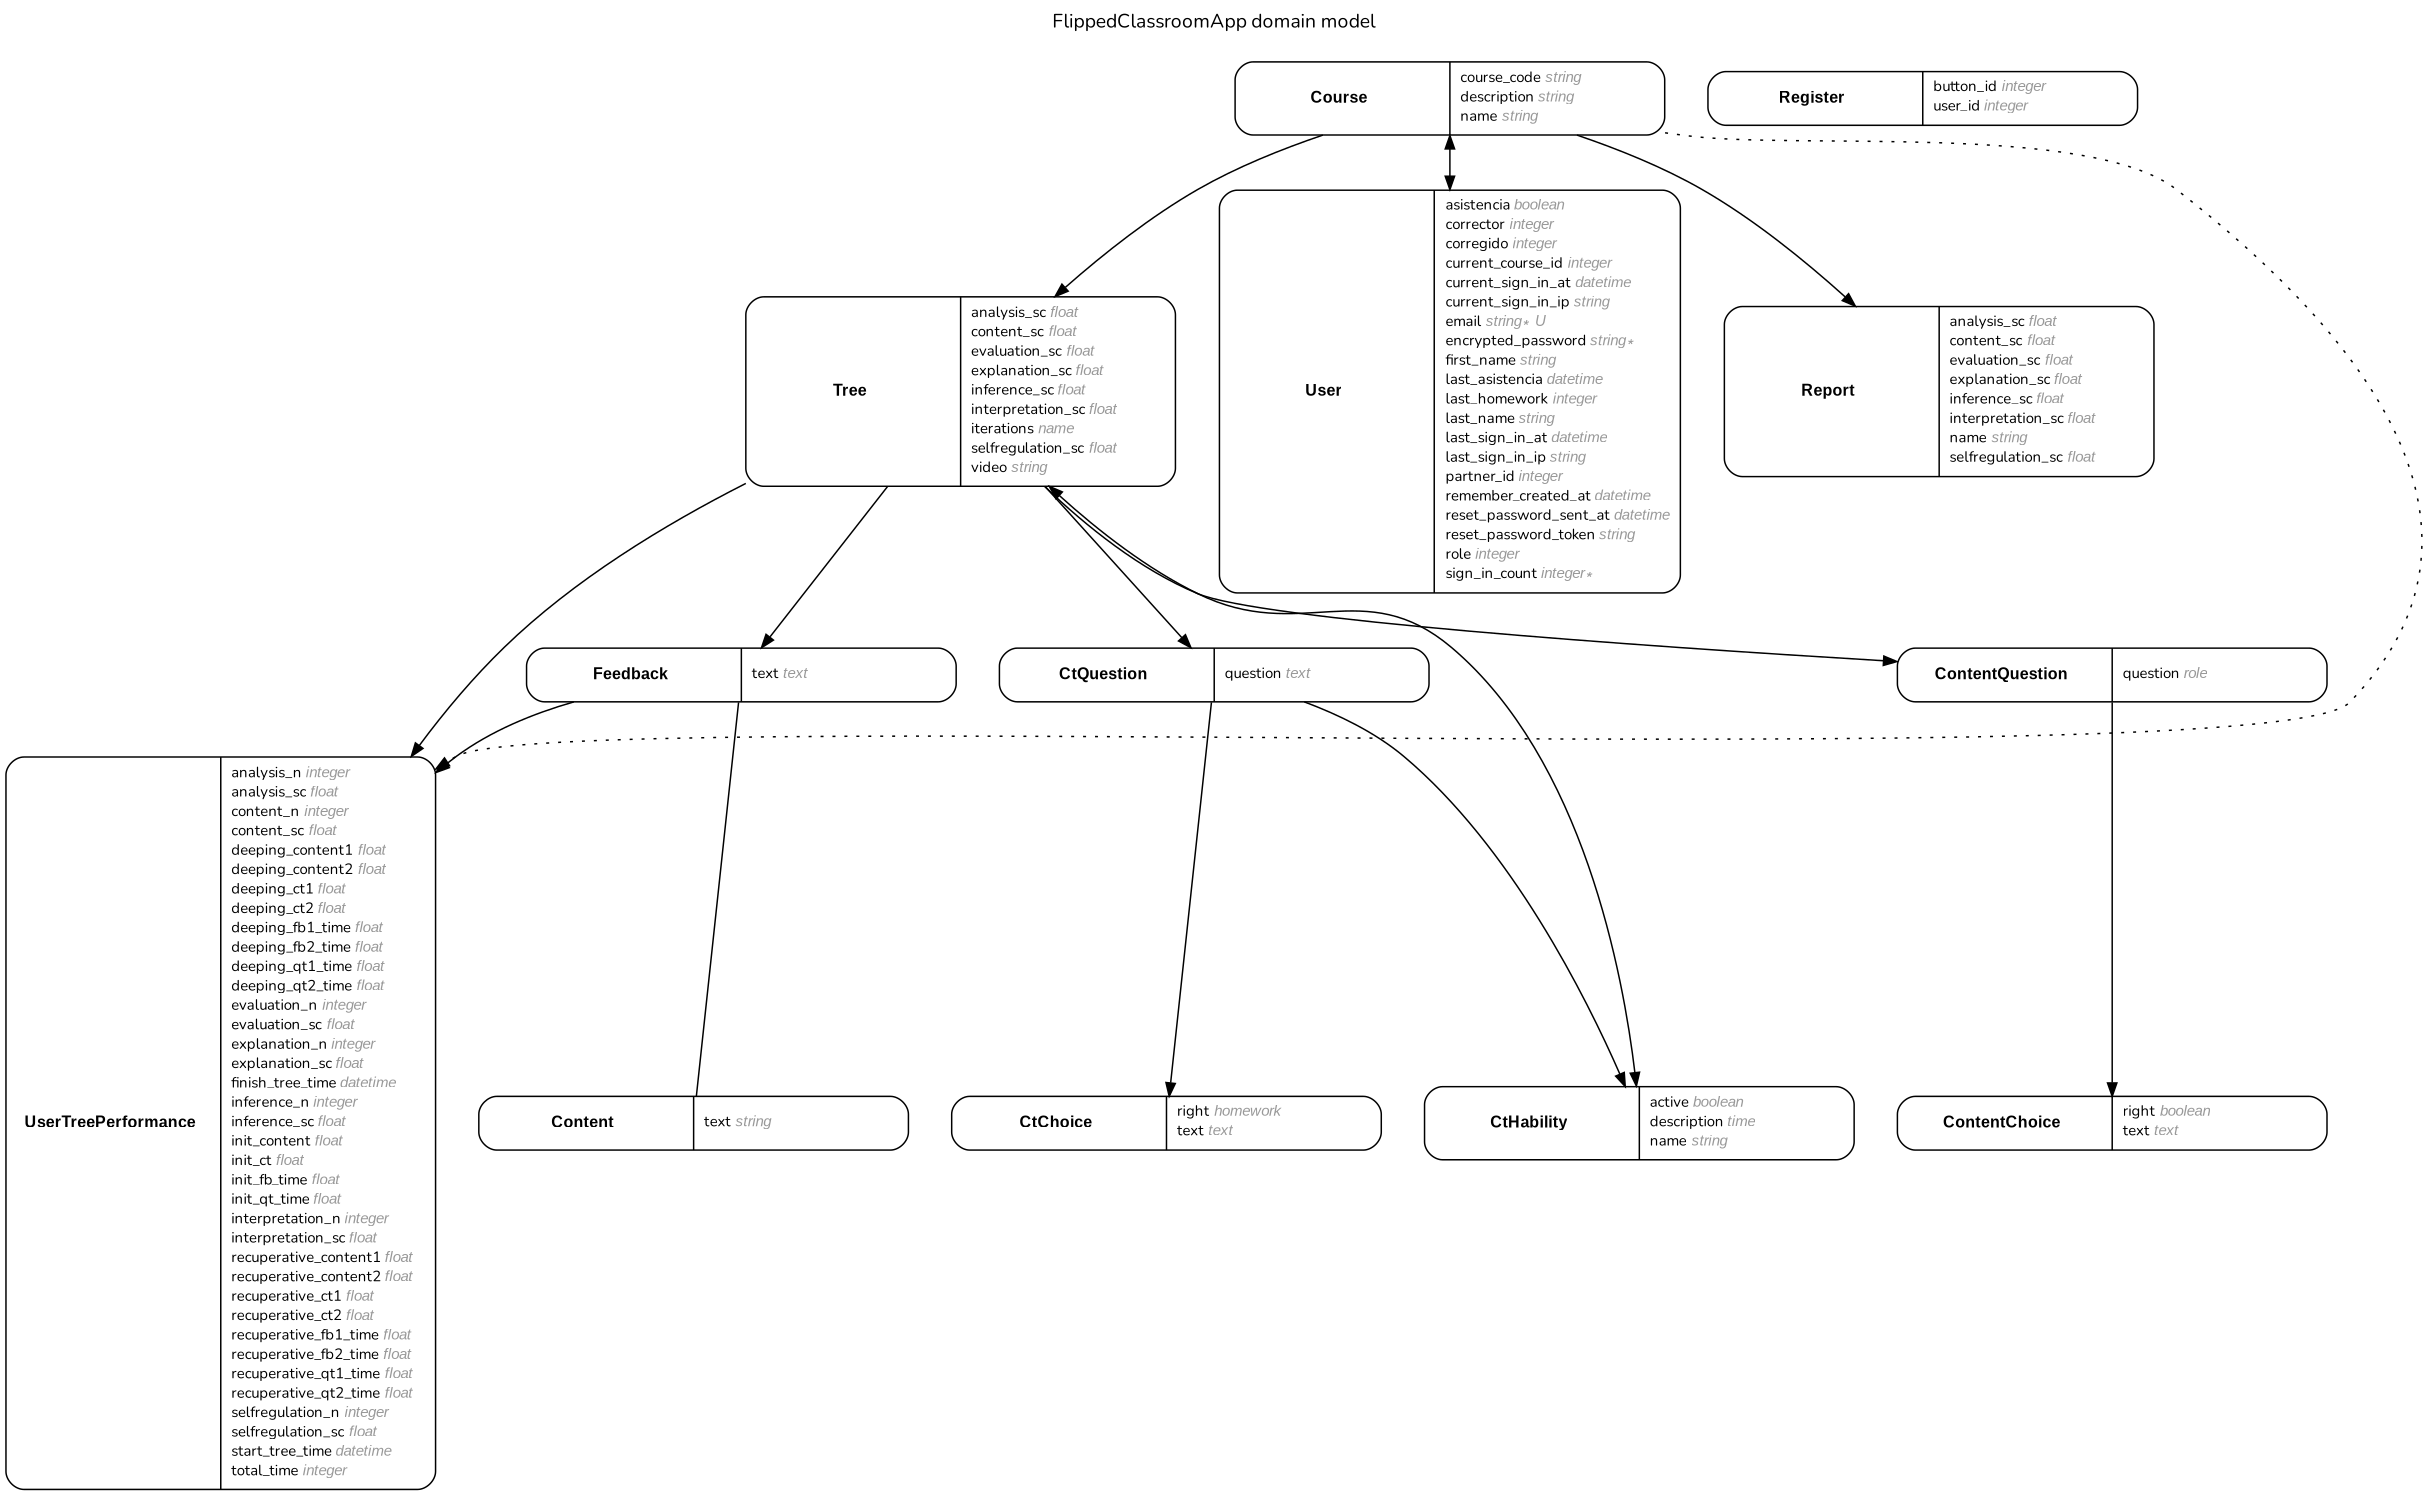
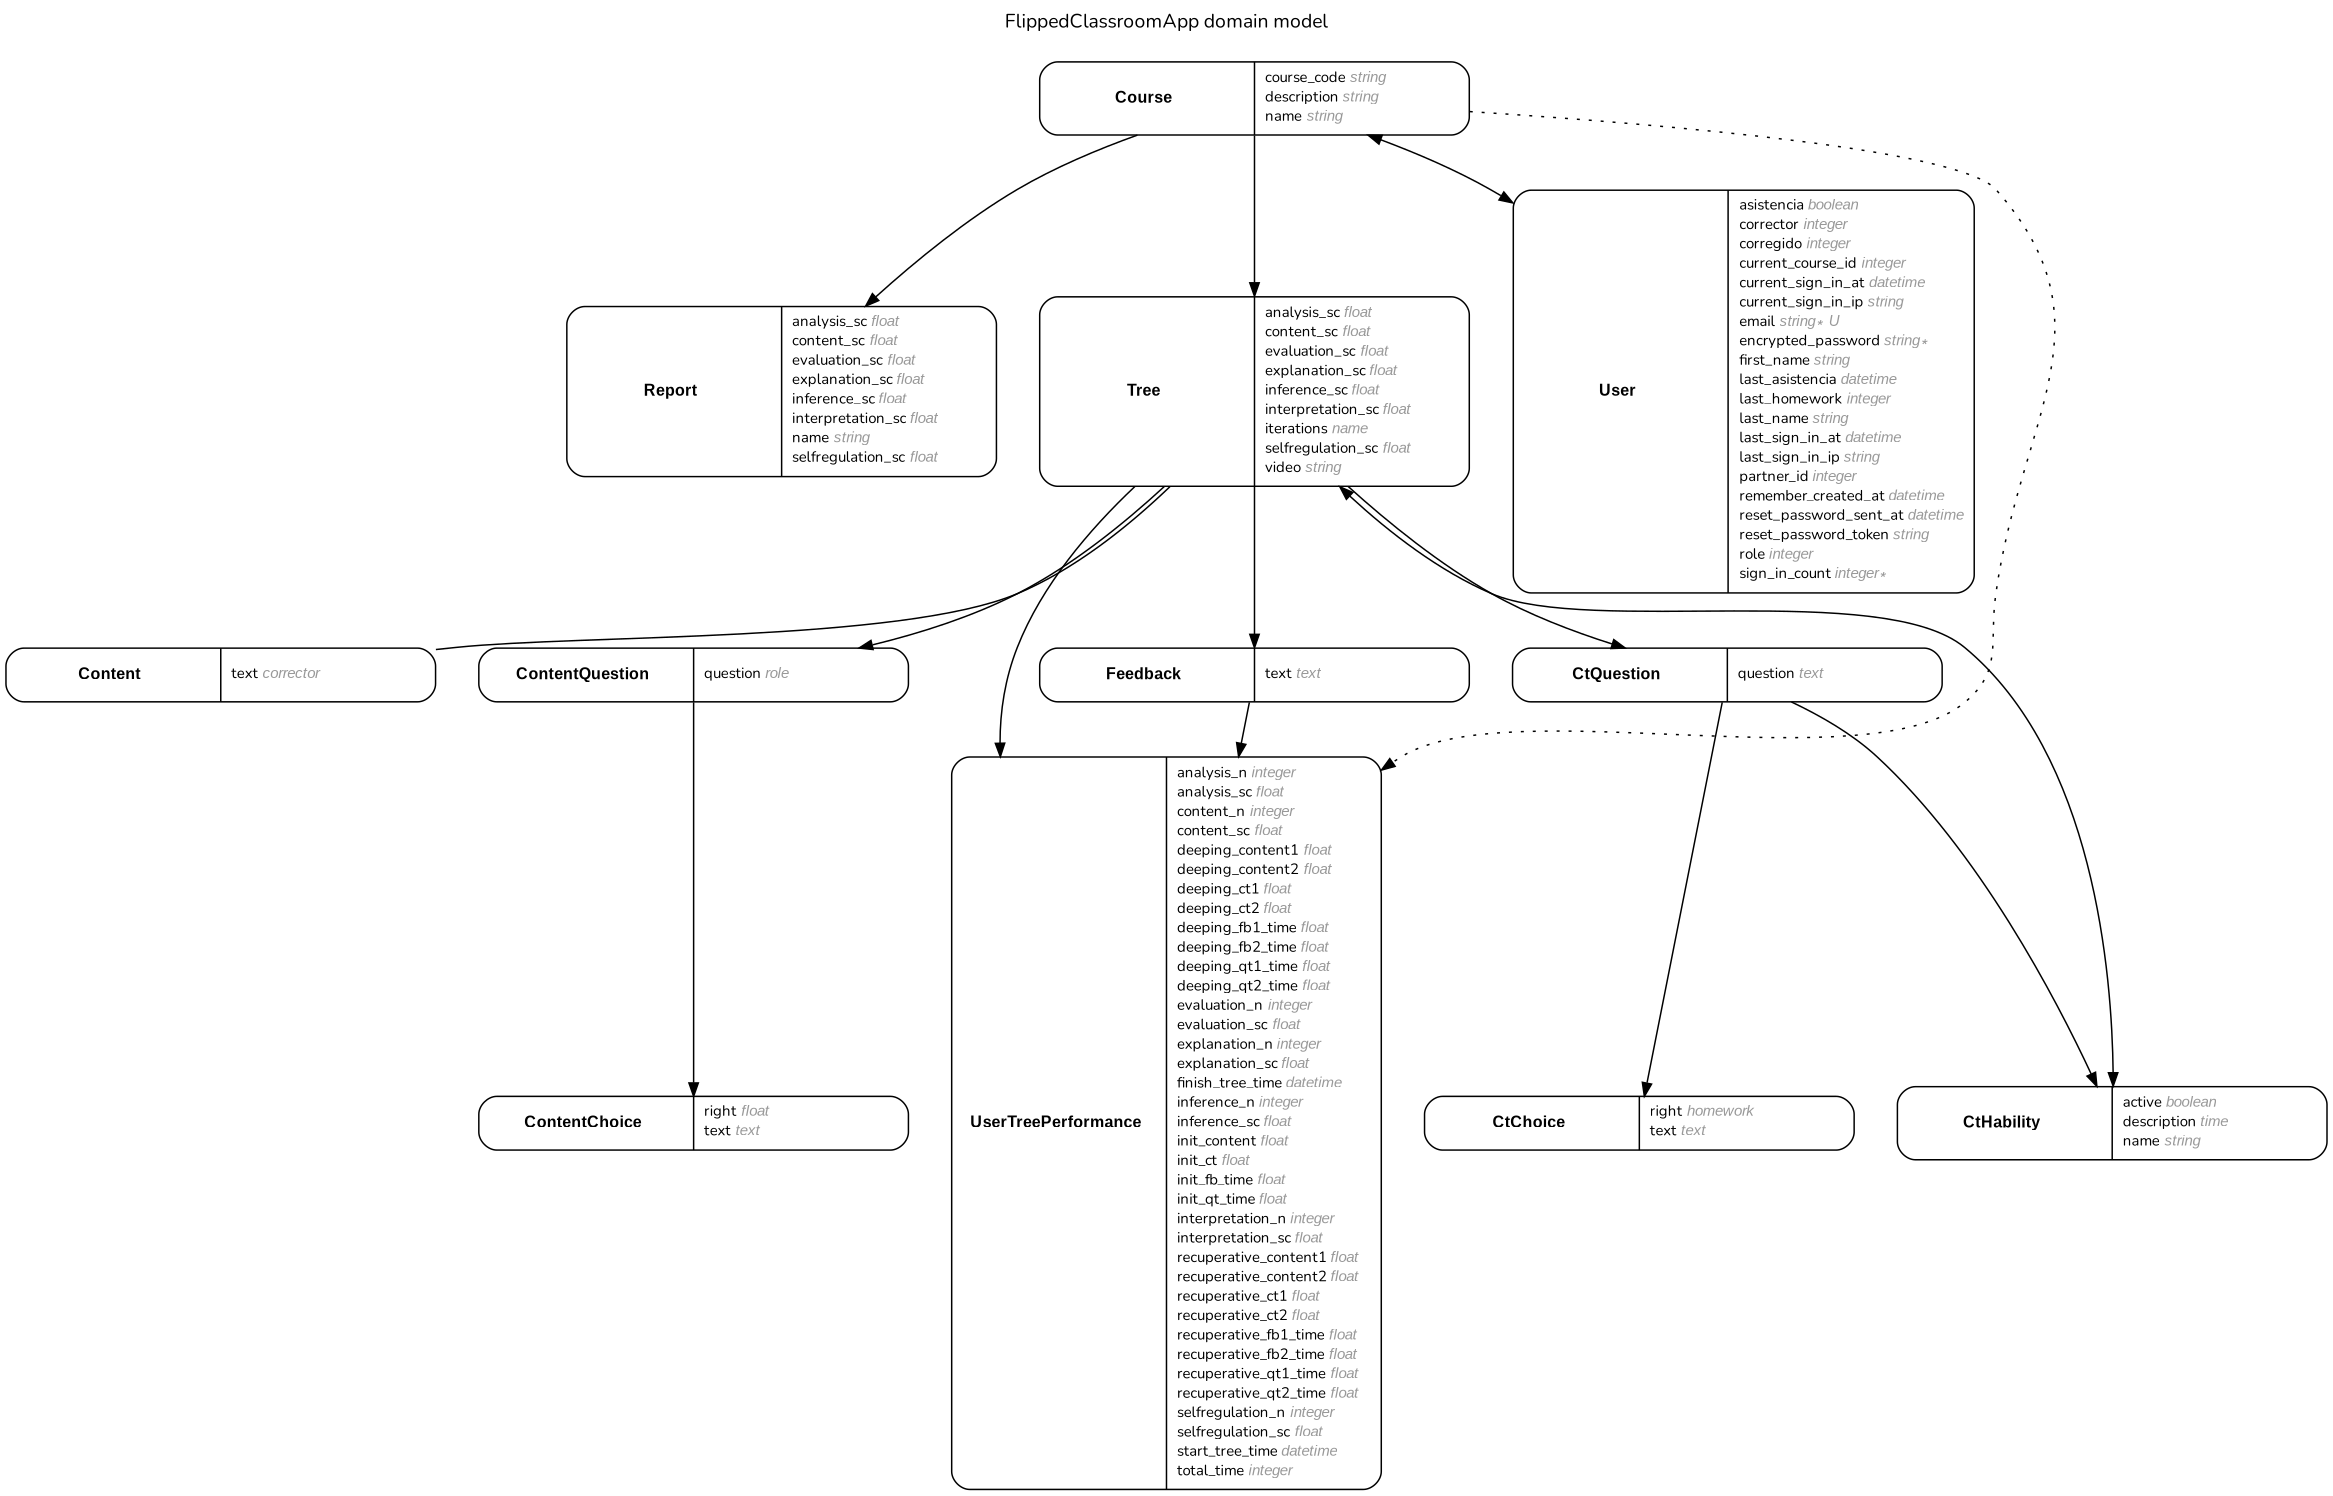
(1923, 98) -> none
(717, 899) -> (822, 629)
(2185, 1111) -> (756, 1111)
(754, 1122) -> (292, 673)
